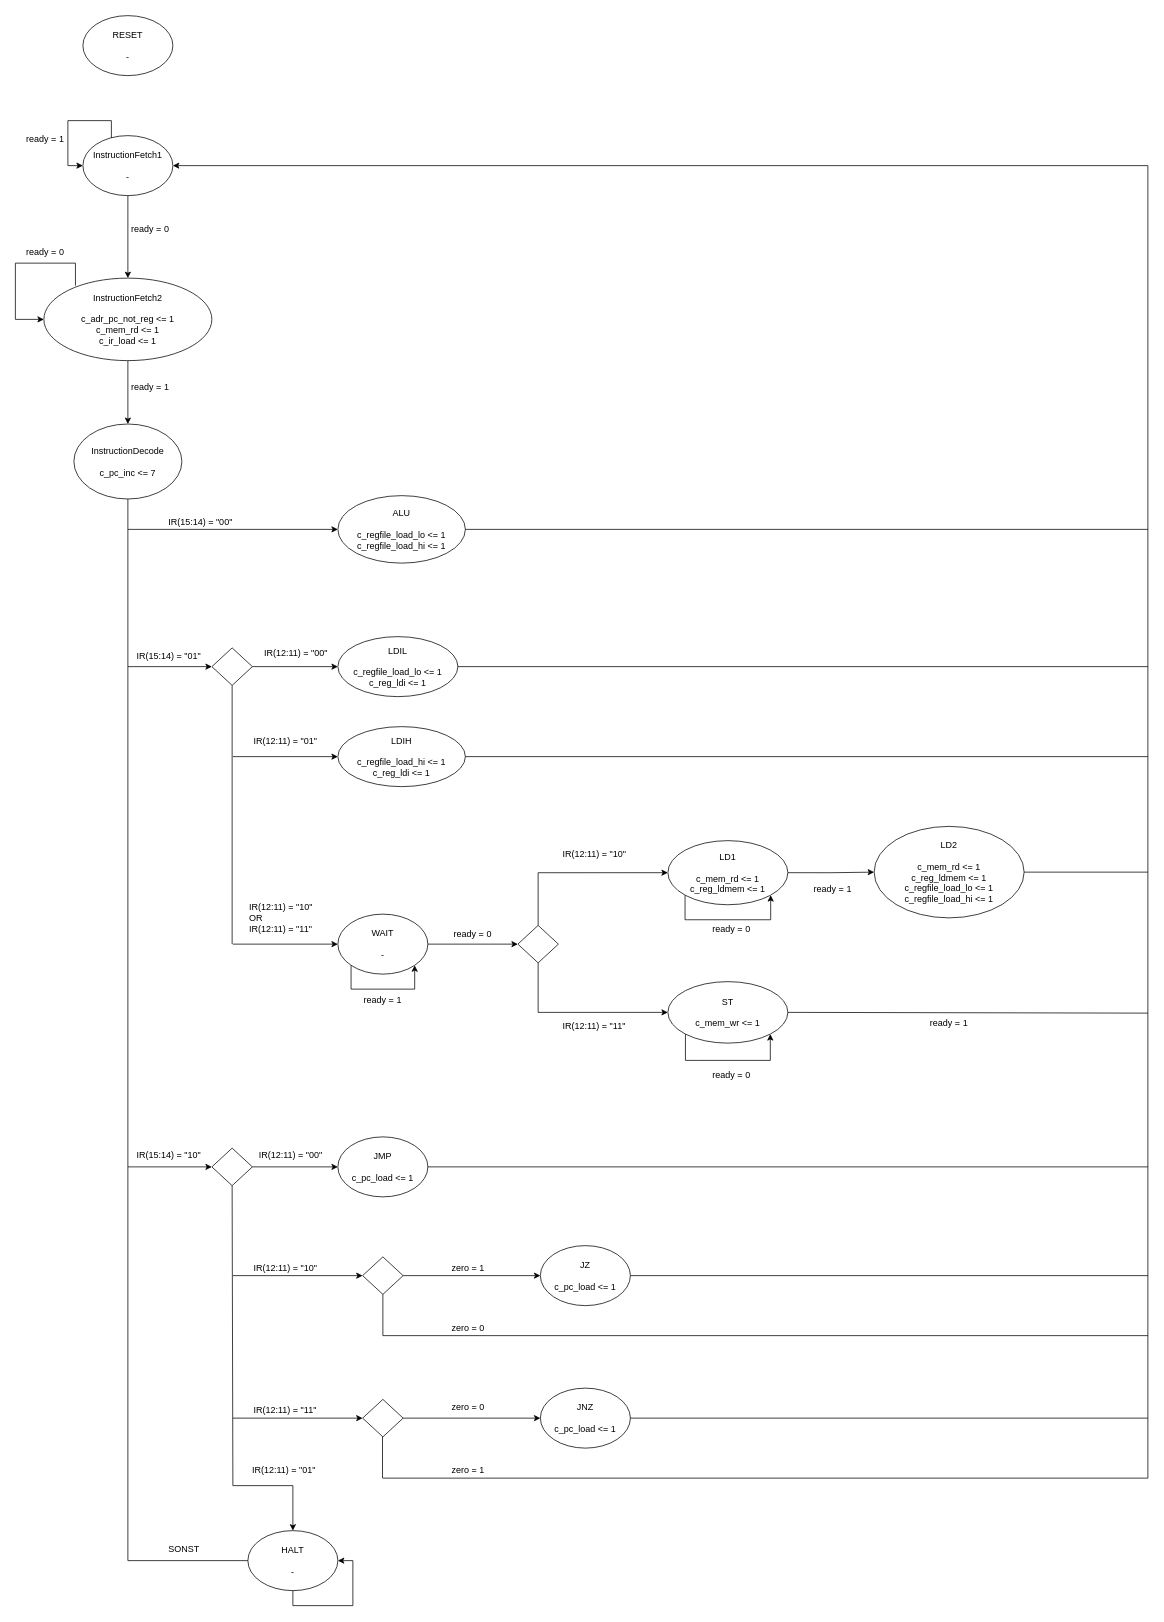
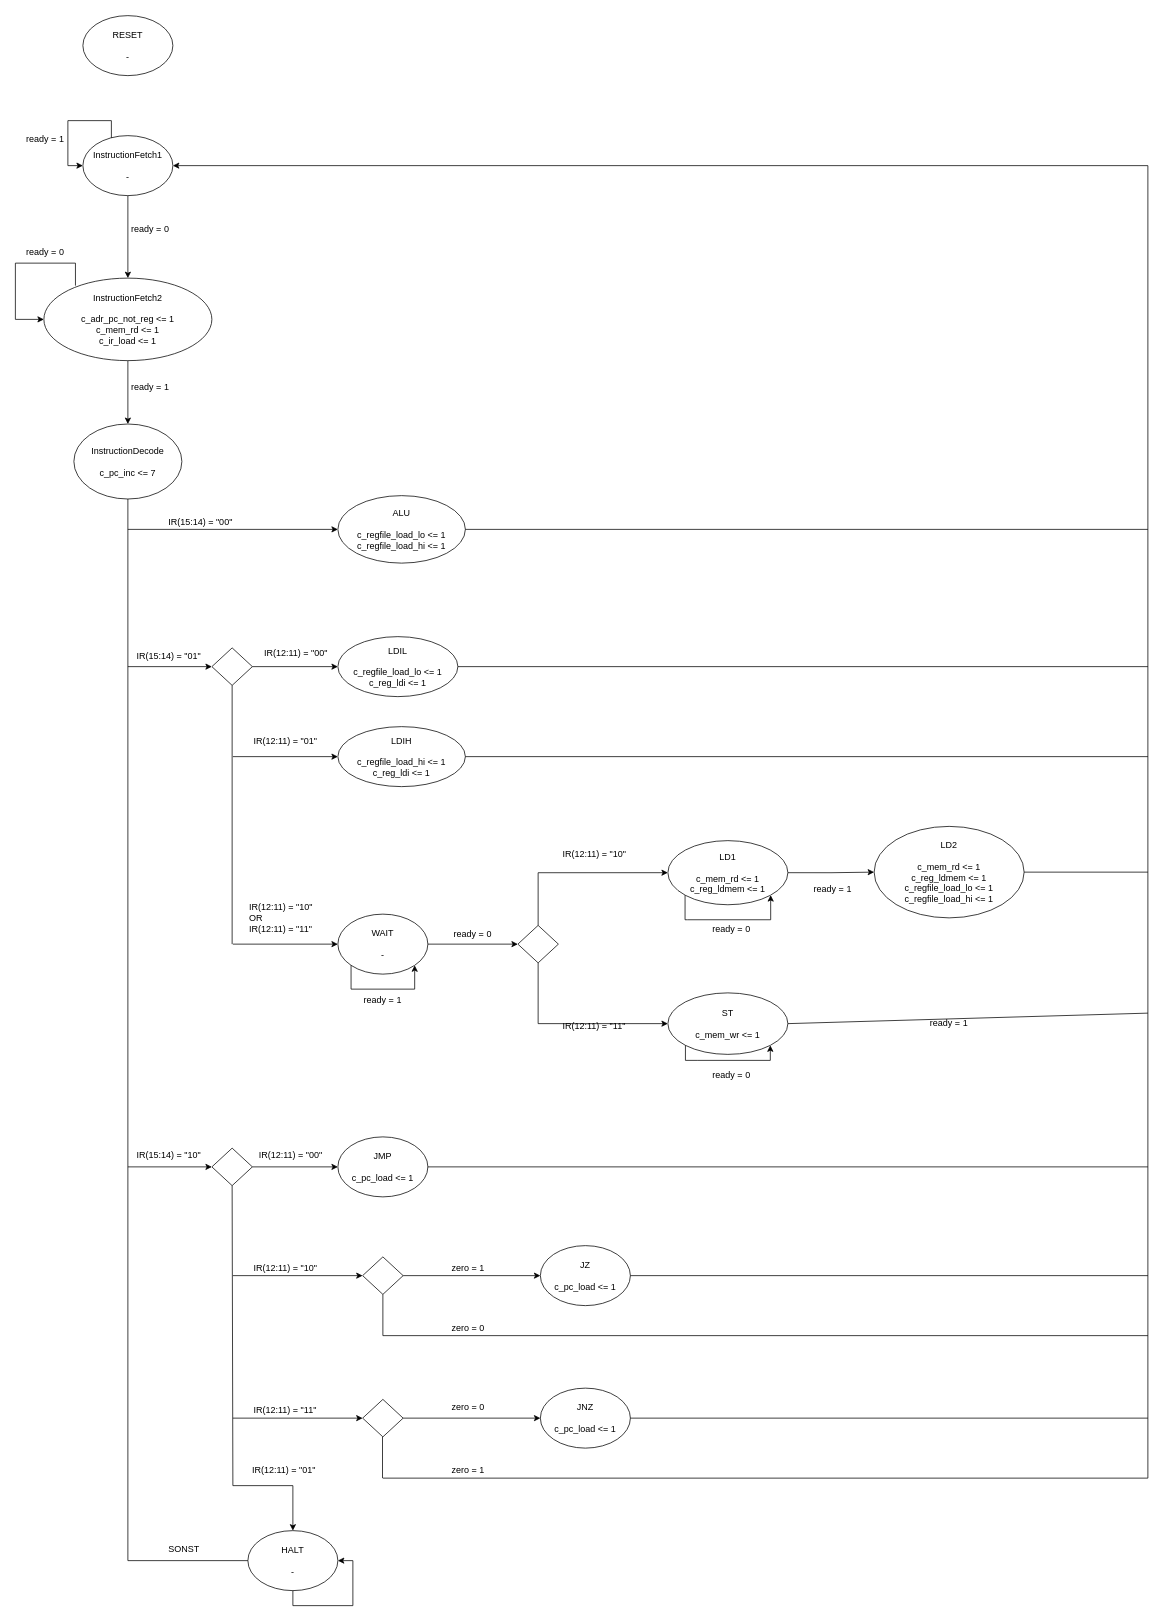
(728, 1012) -> (728, 1023)
